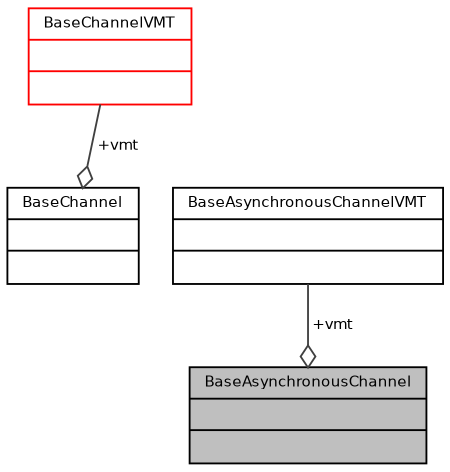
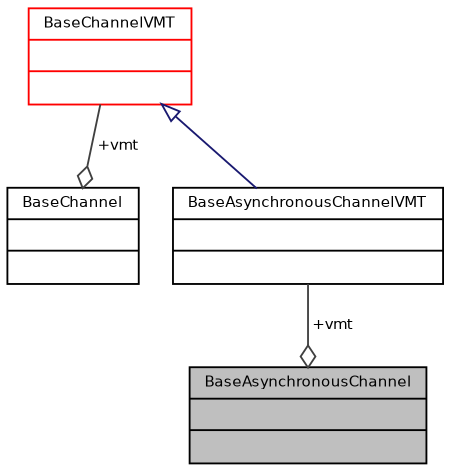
none -> (216, 153)
